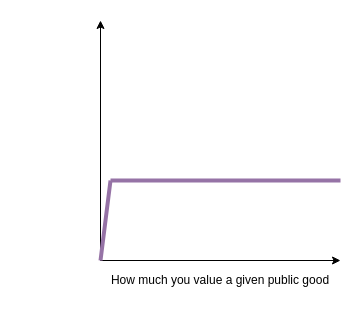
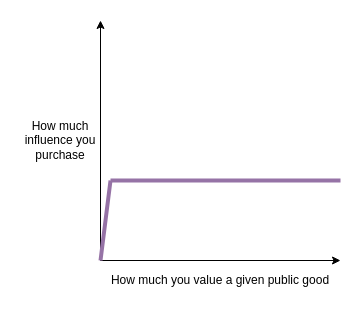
none -> (61, 141)
